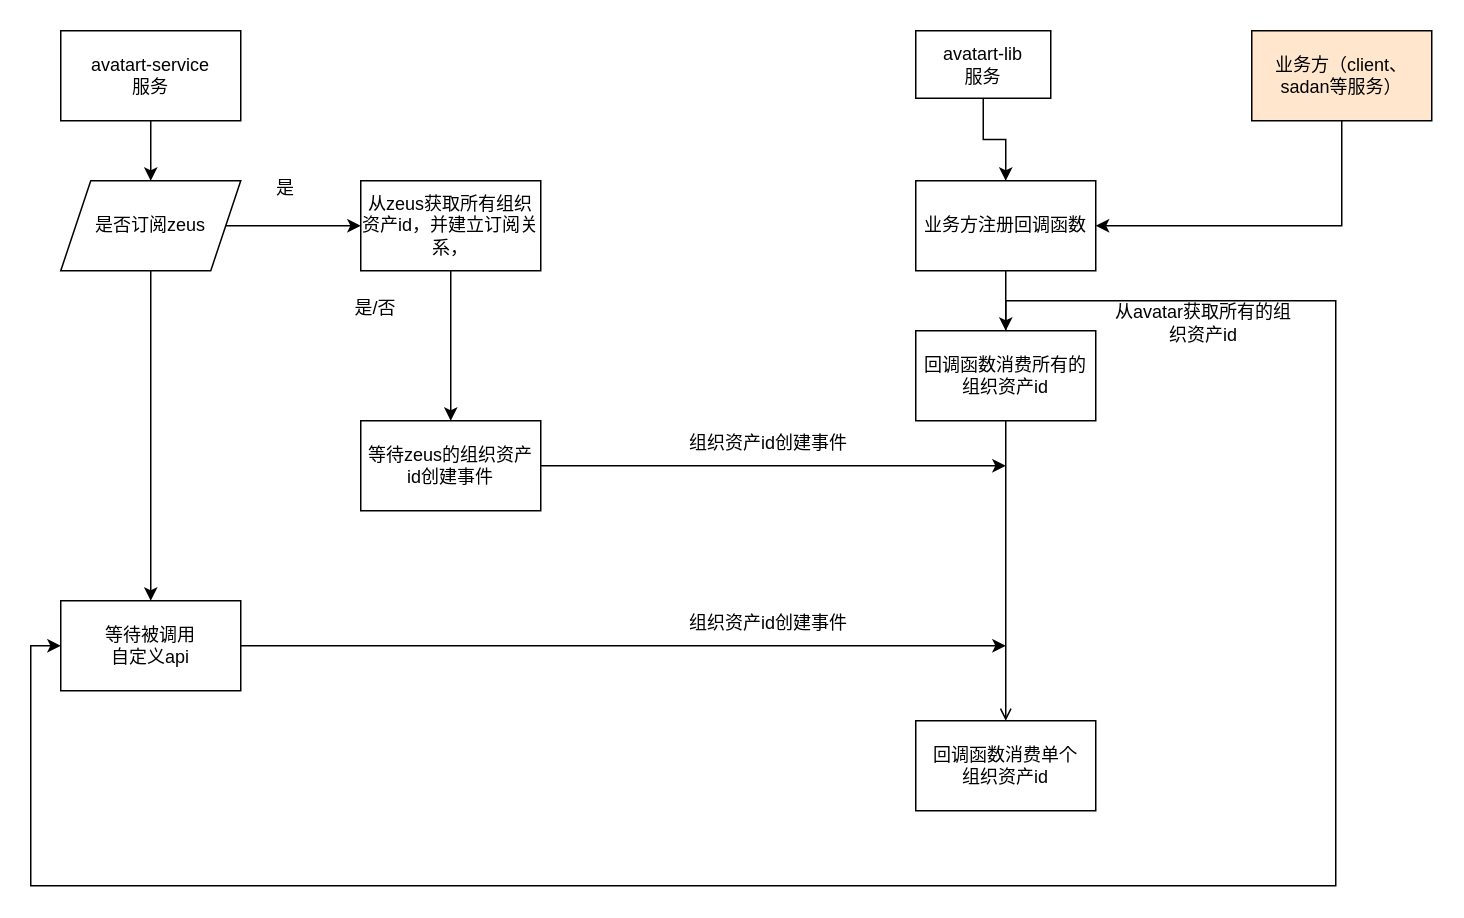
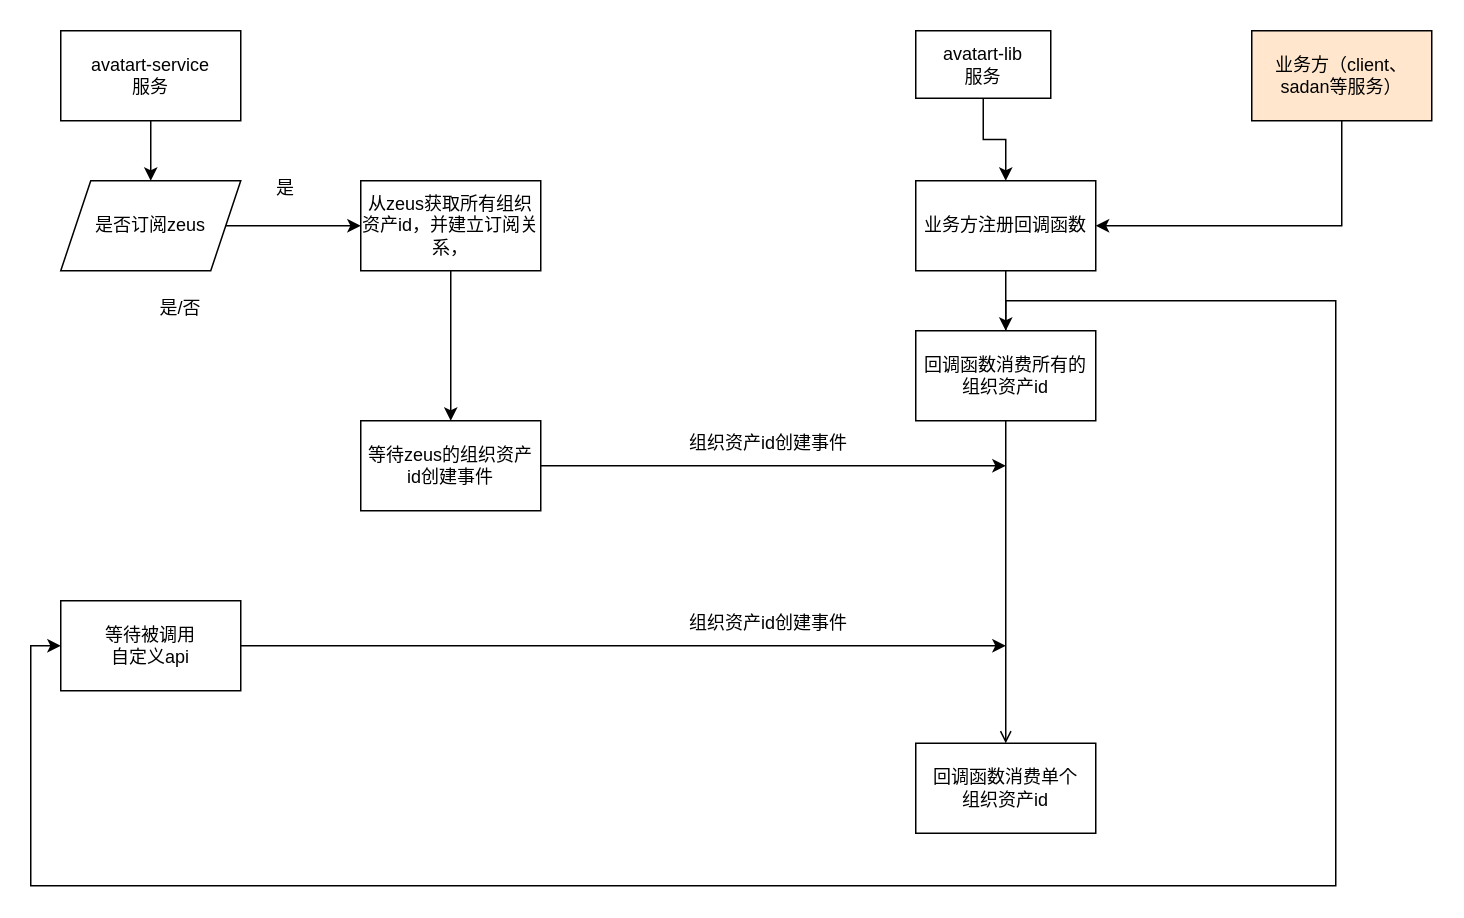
(376, 308) -> (181, 308)
(1204, 323) -> none
(151, 431) -> none
(1006, 766) -> (1006, 788)
